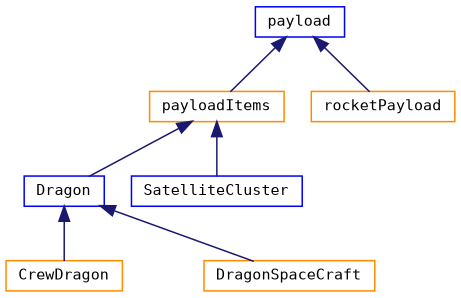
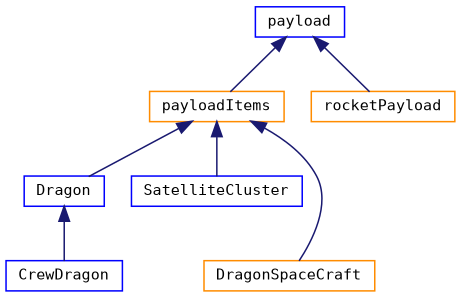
(184, 236) -> (320, 185)
(64, 276) -> (64, 276)
